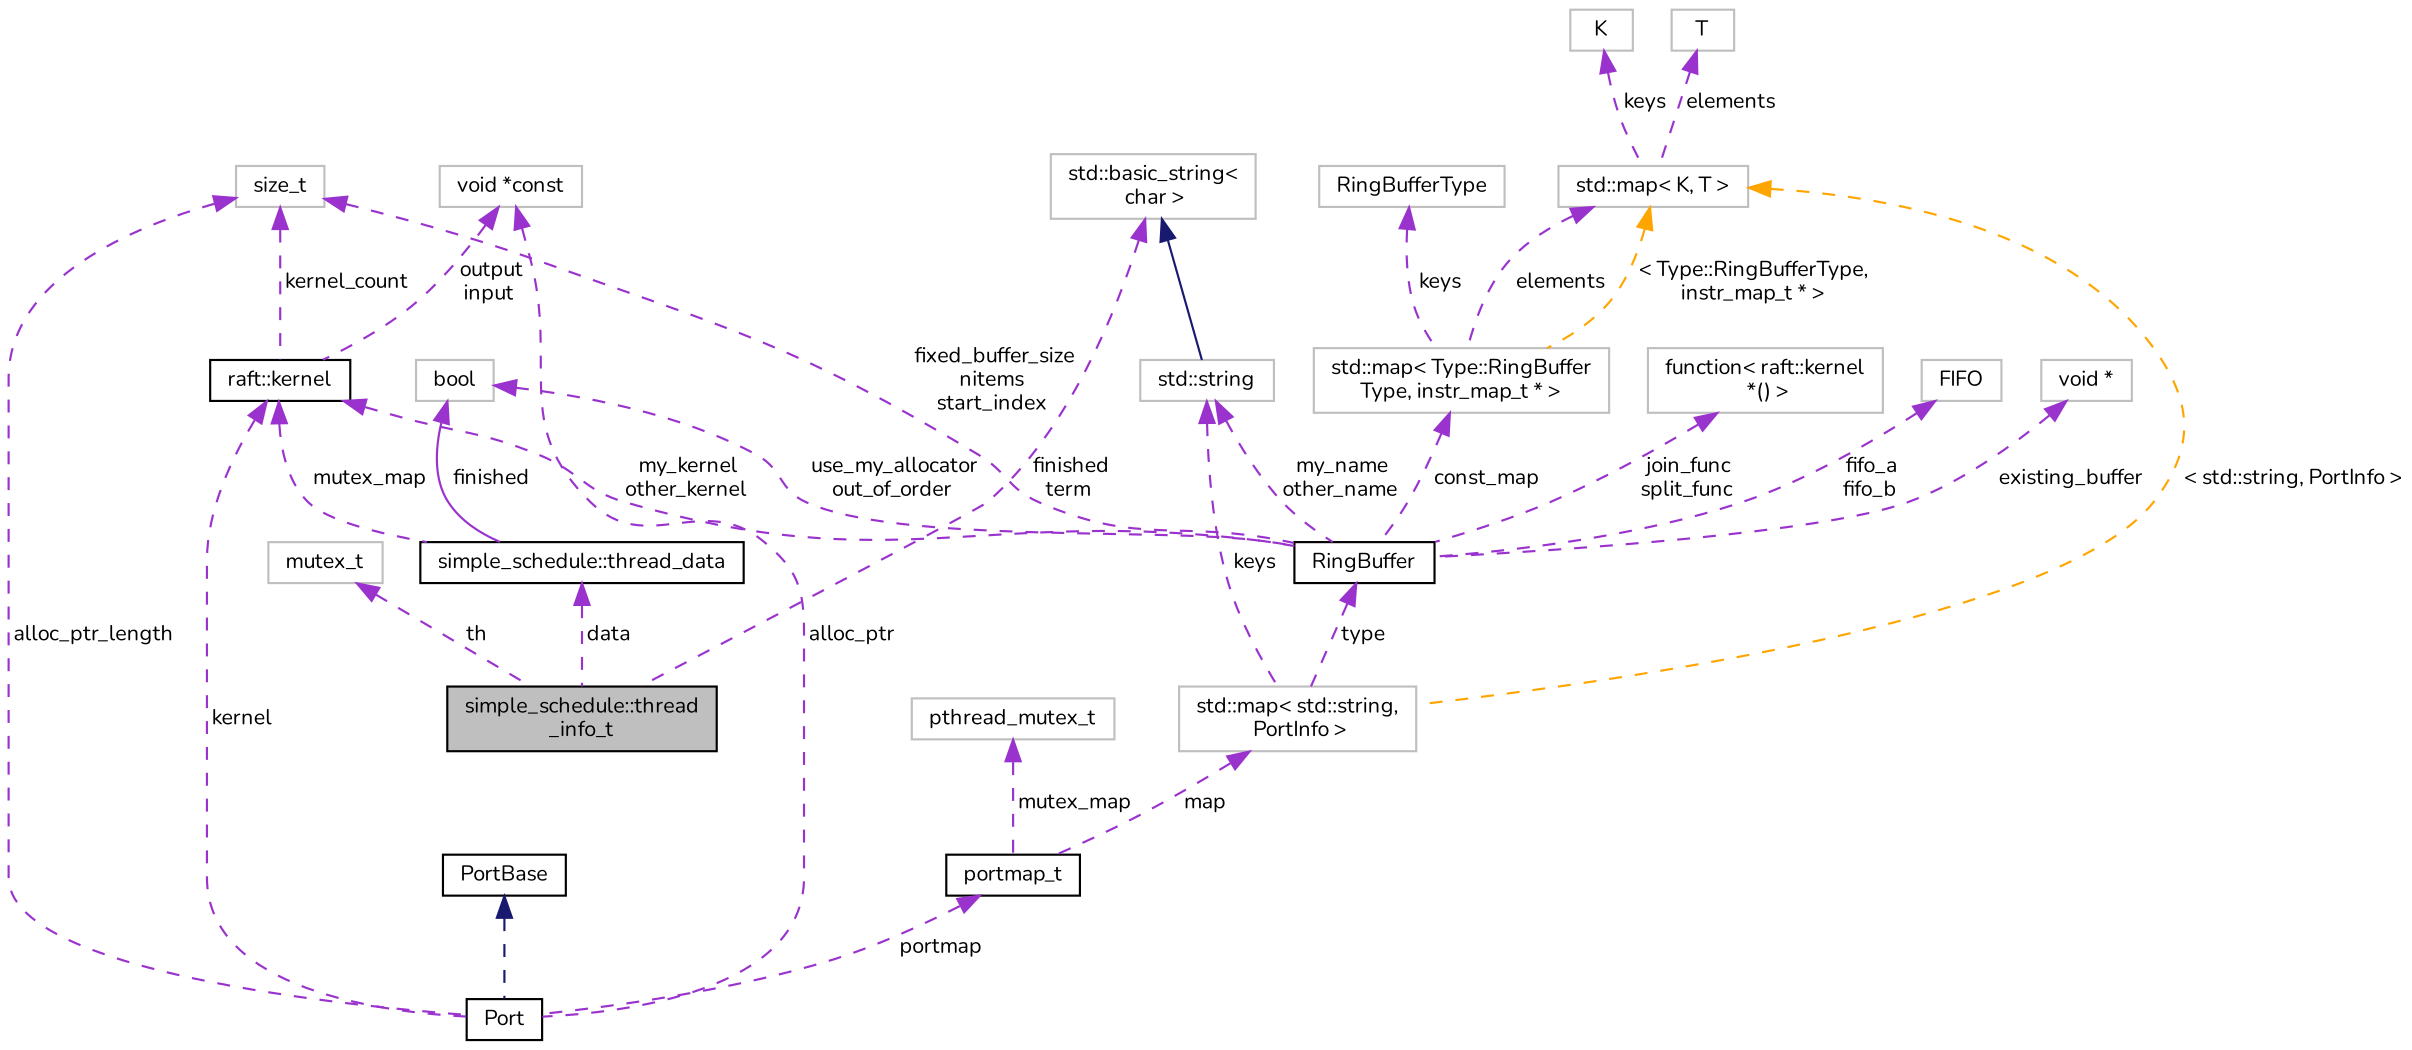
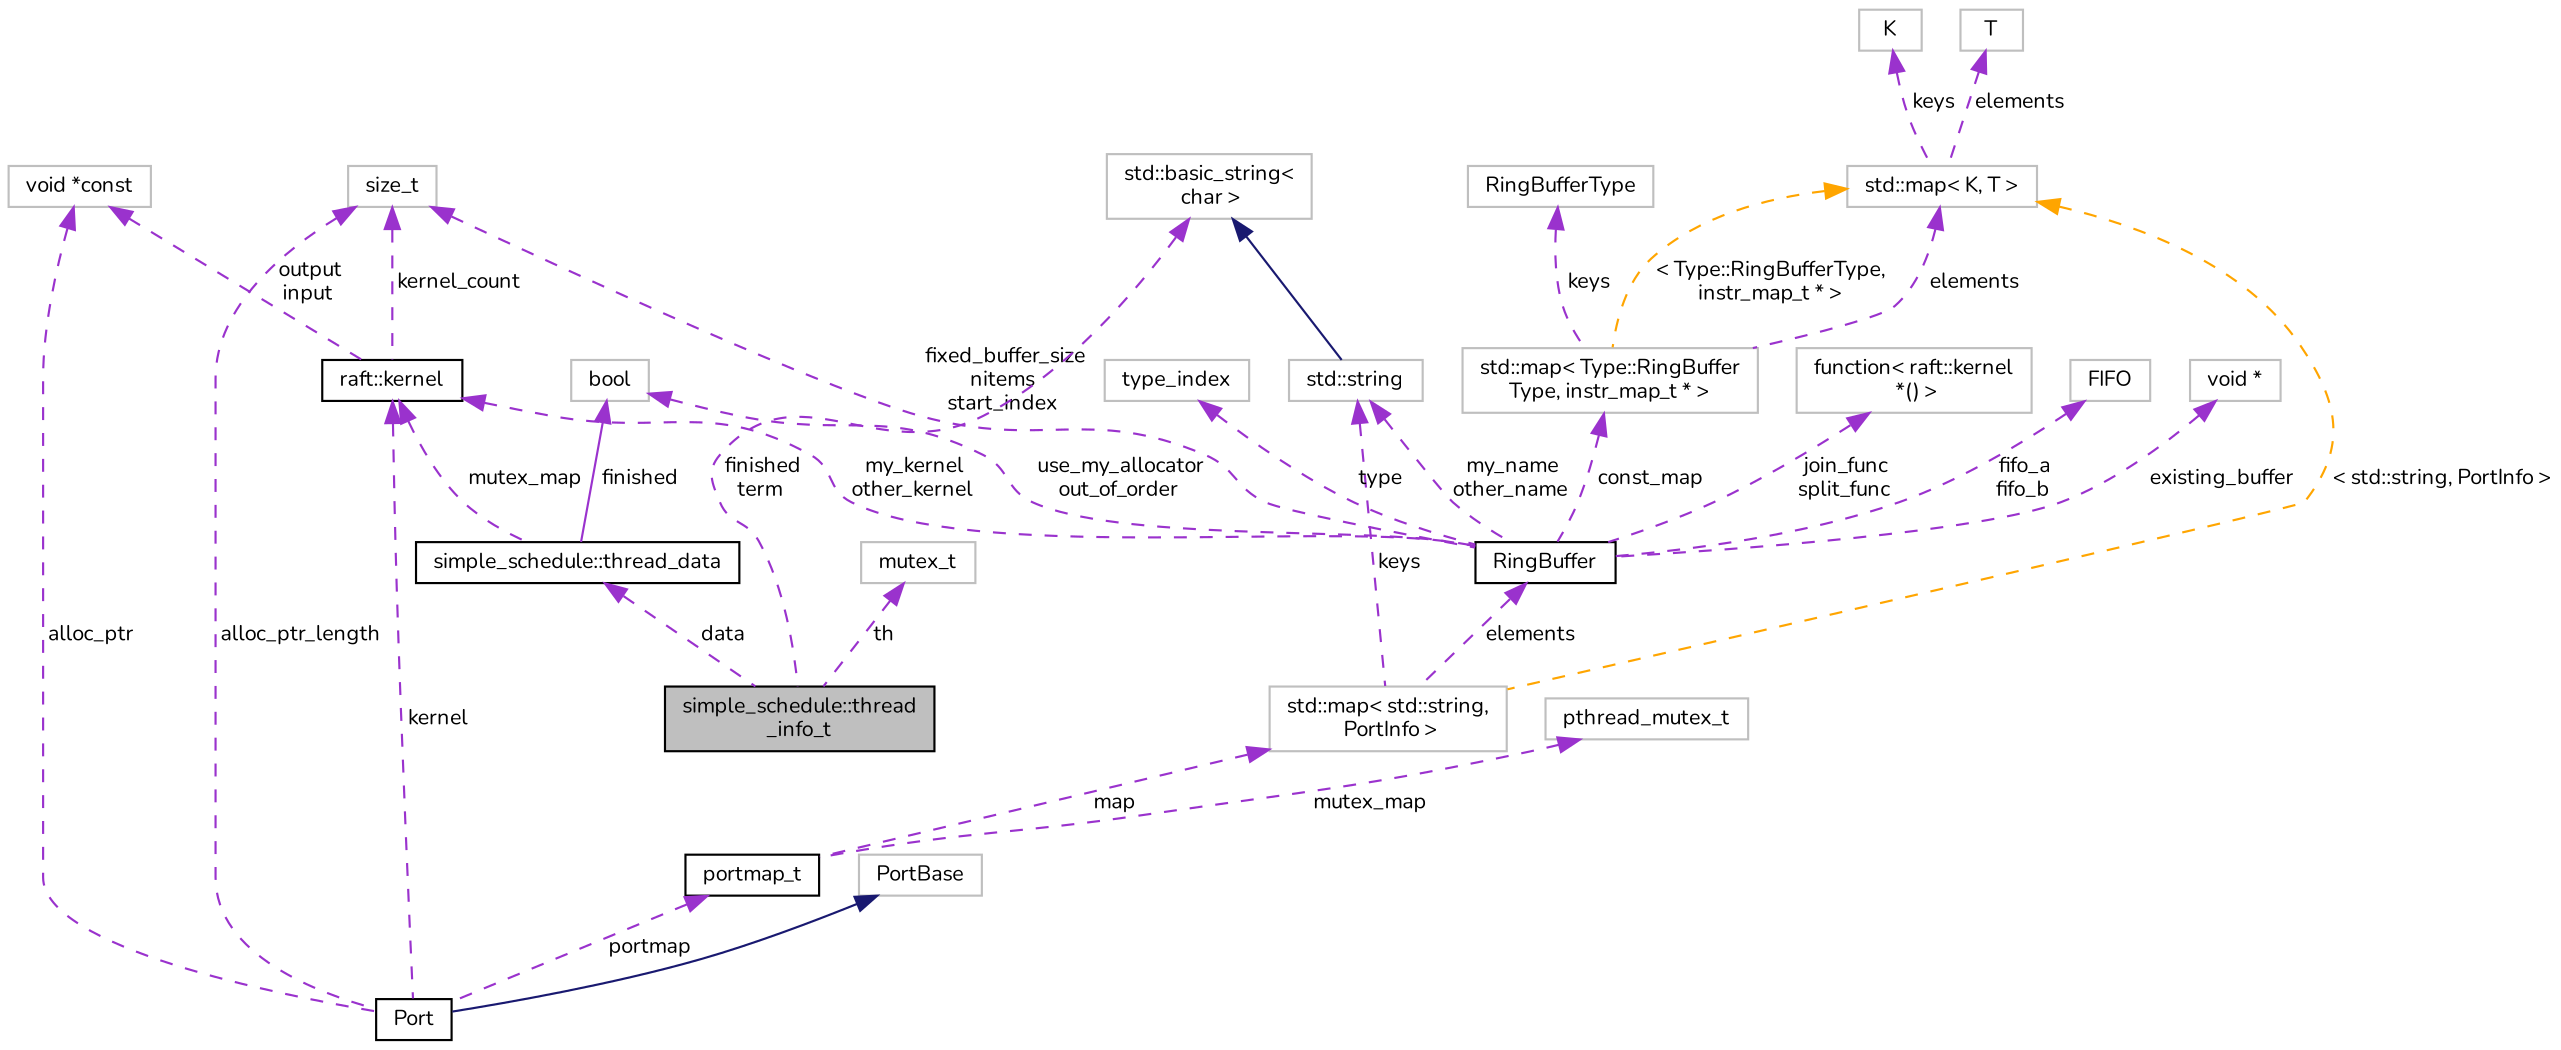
none -> (1177, 380)
(1361, 635) -> (1528, 635)
(504, 875) -> (920, 875)
(504, 959) -> (658, 970)
